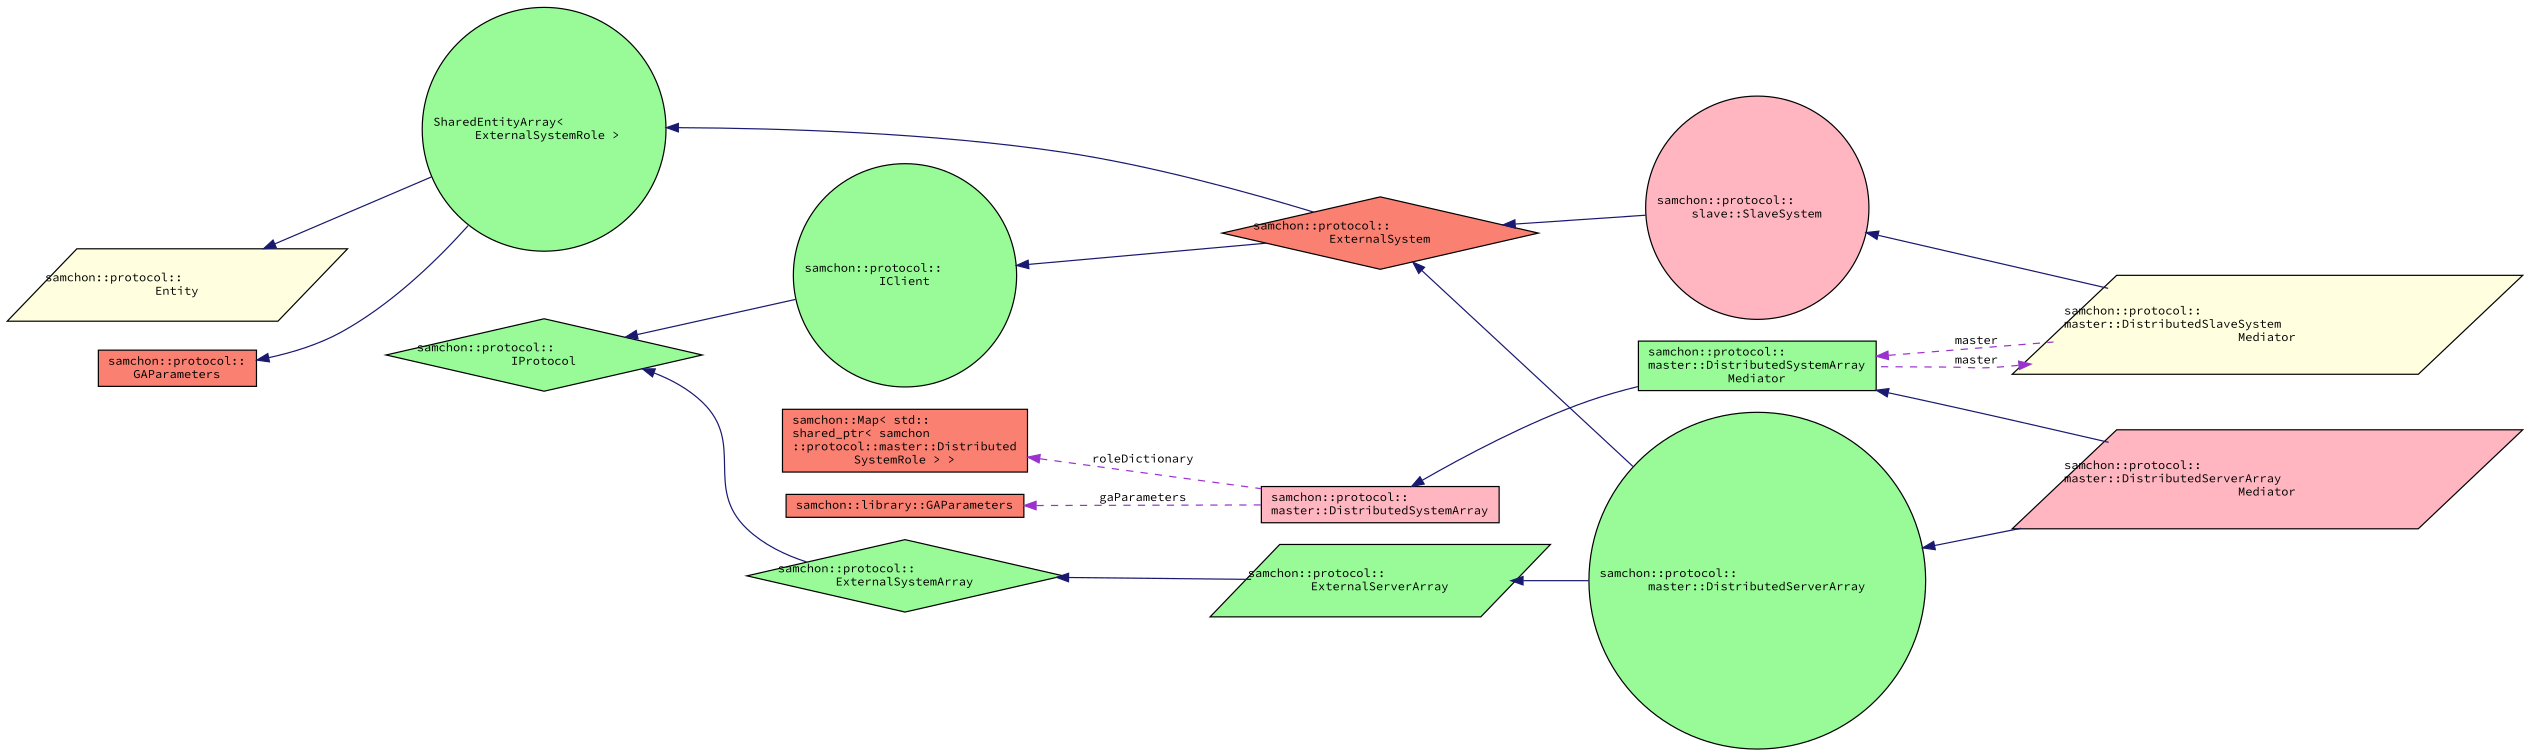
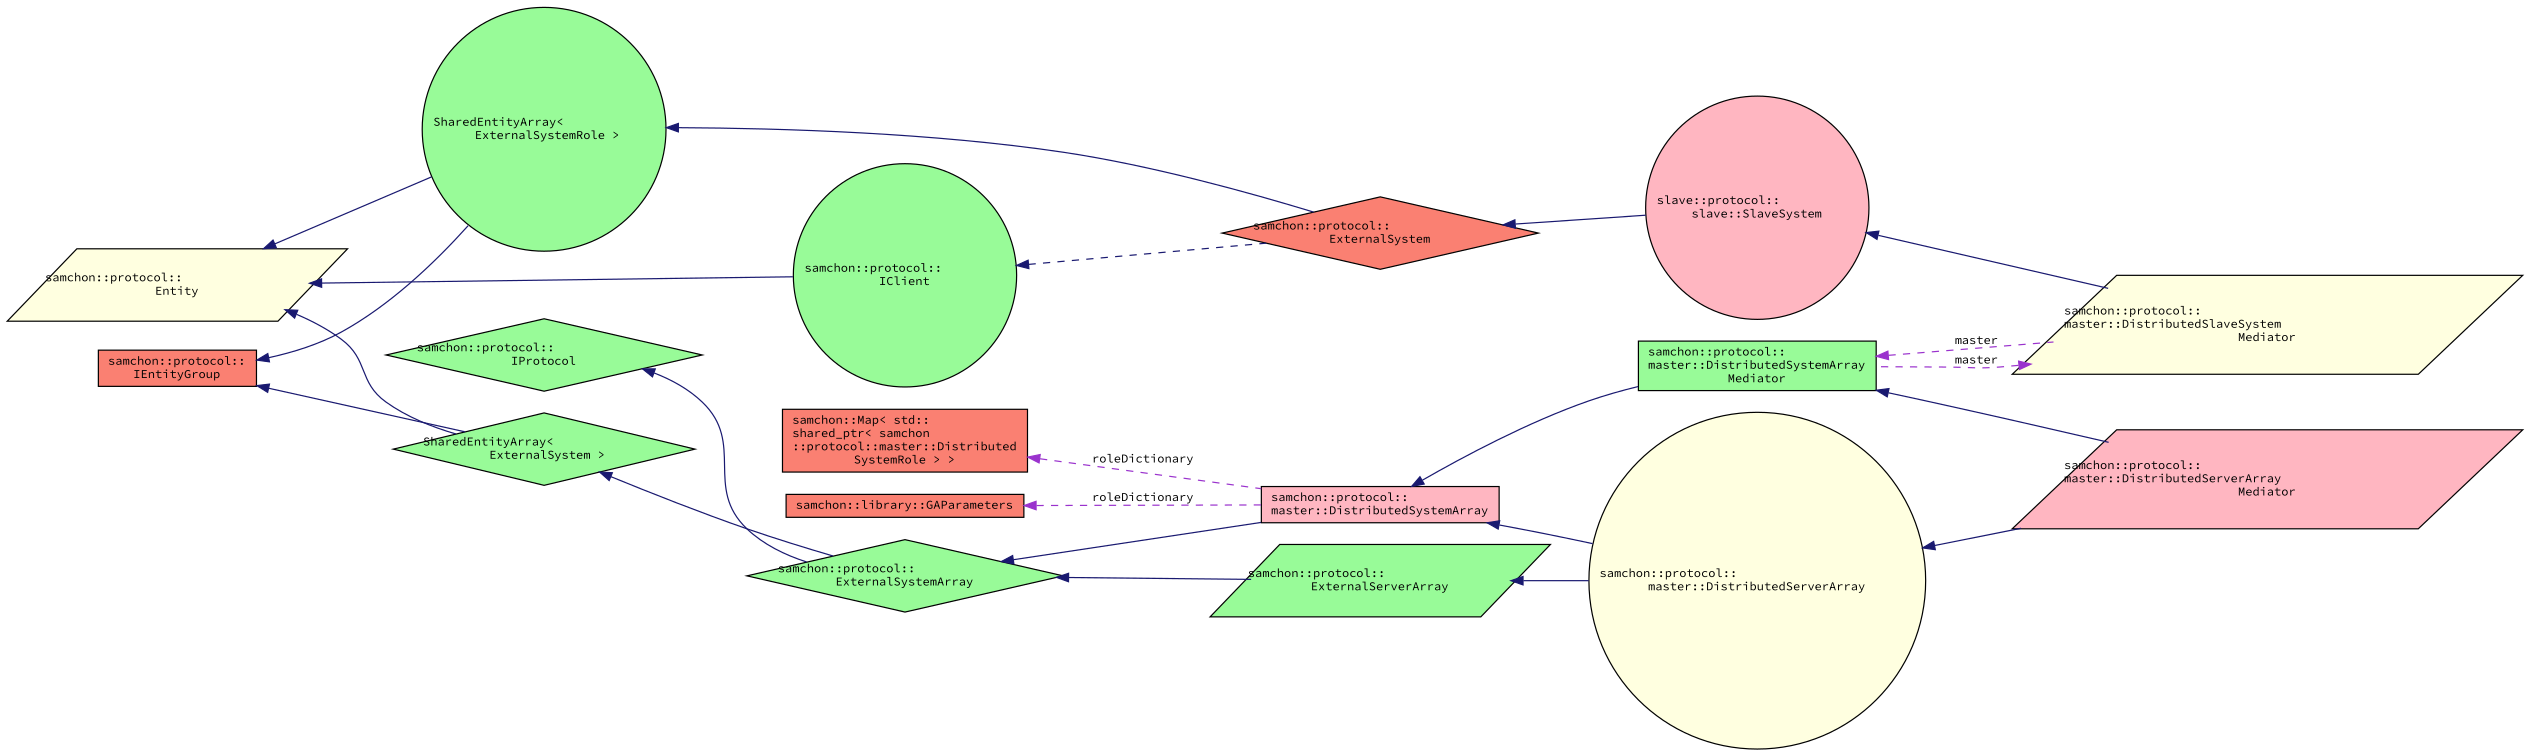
(1757, 208) -> (1757, 208)
(1147, 254) -> (1147, 254)
(716, 317) -> (557, 280)
(177, 368) -> (177, 368)
(1527, 368) -> (1546, 534)
none -> (544, 449)
(1140, 498) -> (1140, 498)
none -> (1137, 541)
(1757, 581) -> (1757, 581)
